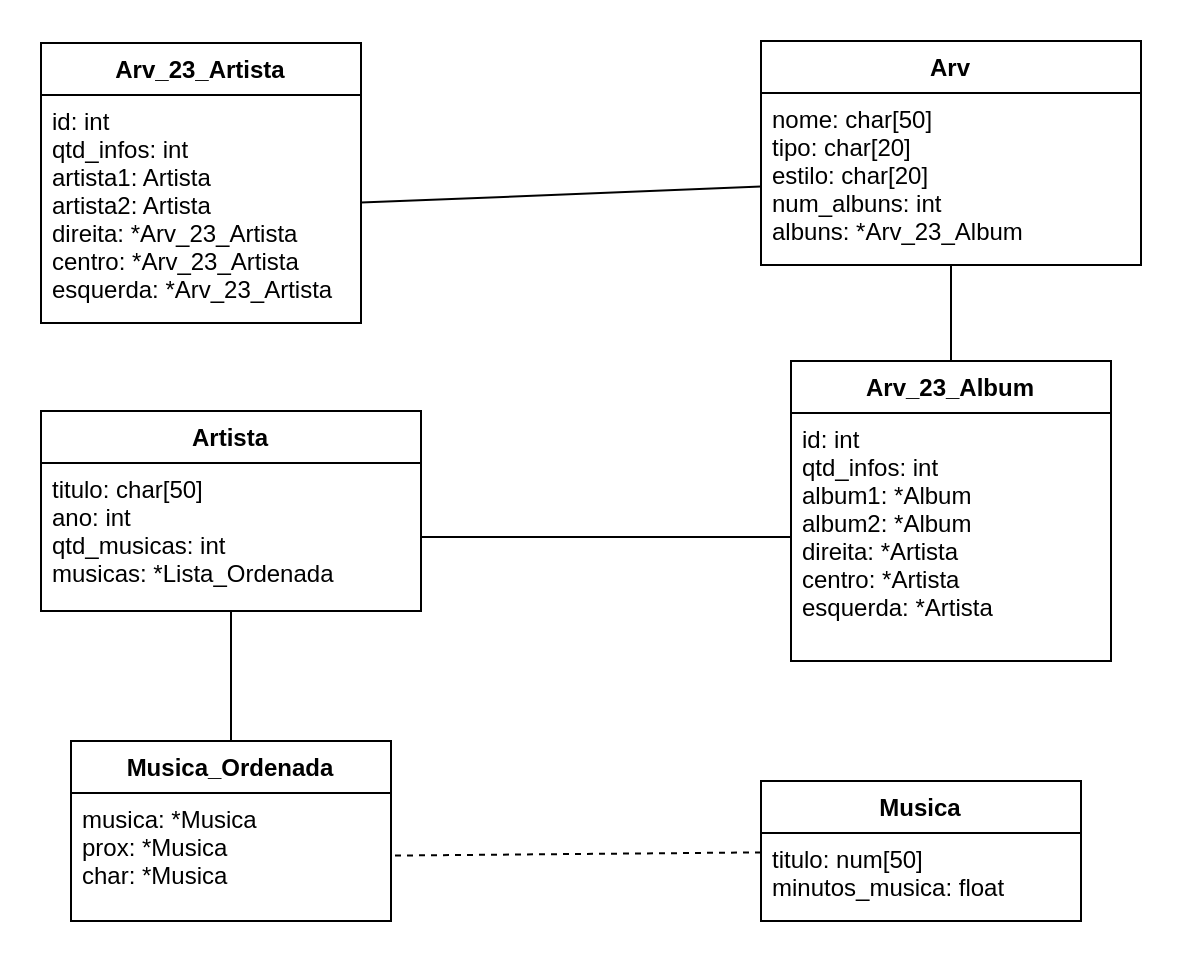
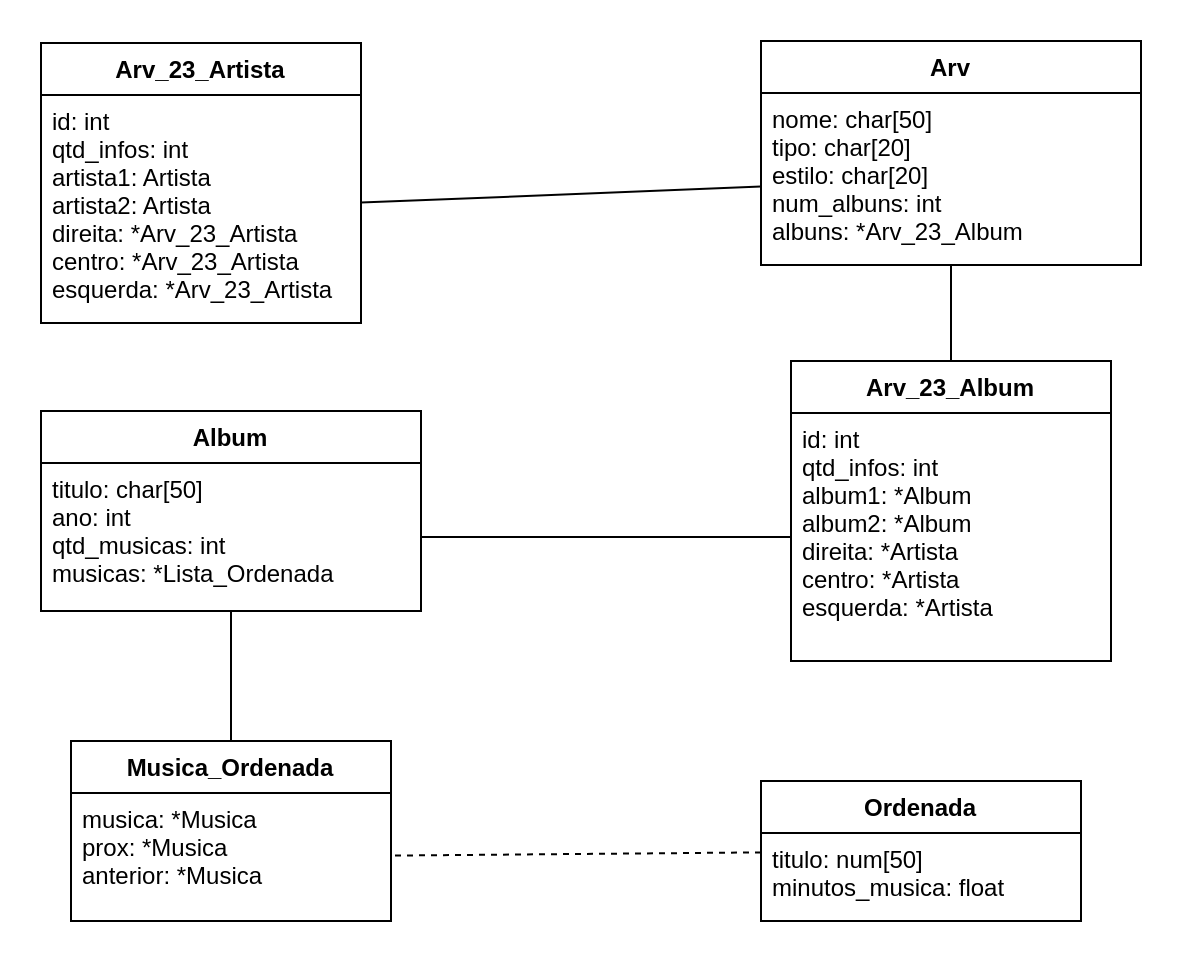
(230, 438) -> (230, 438)
(920, 808) -> (920, 808)
(170, 820) -> (170, 820)
